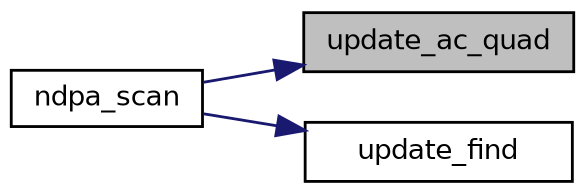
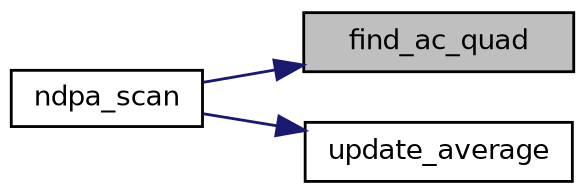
(439, 42) -> (439, 42)
(439, 152) -> (439, 152)
